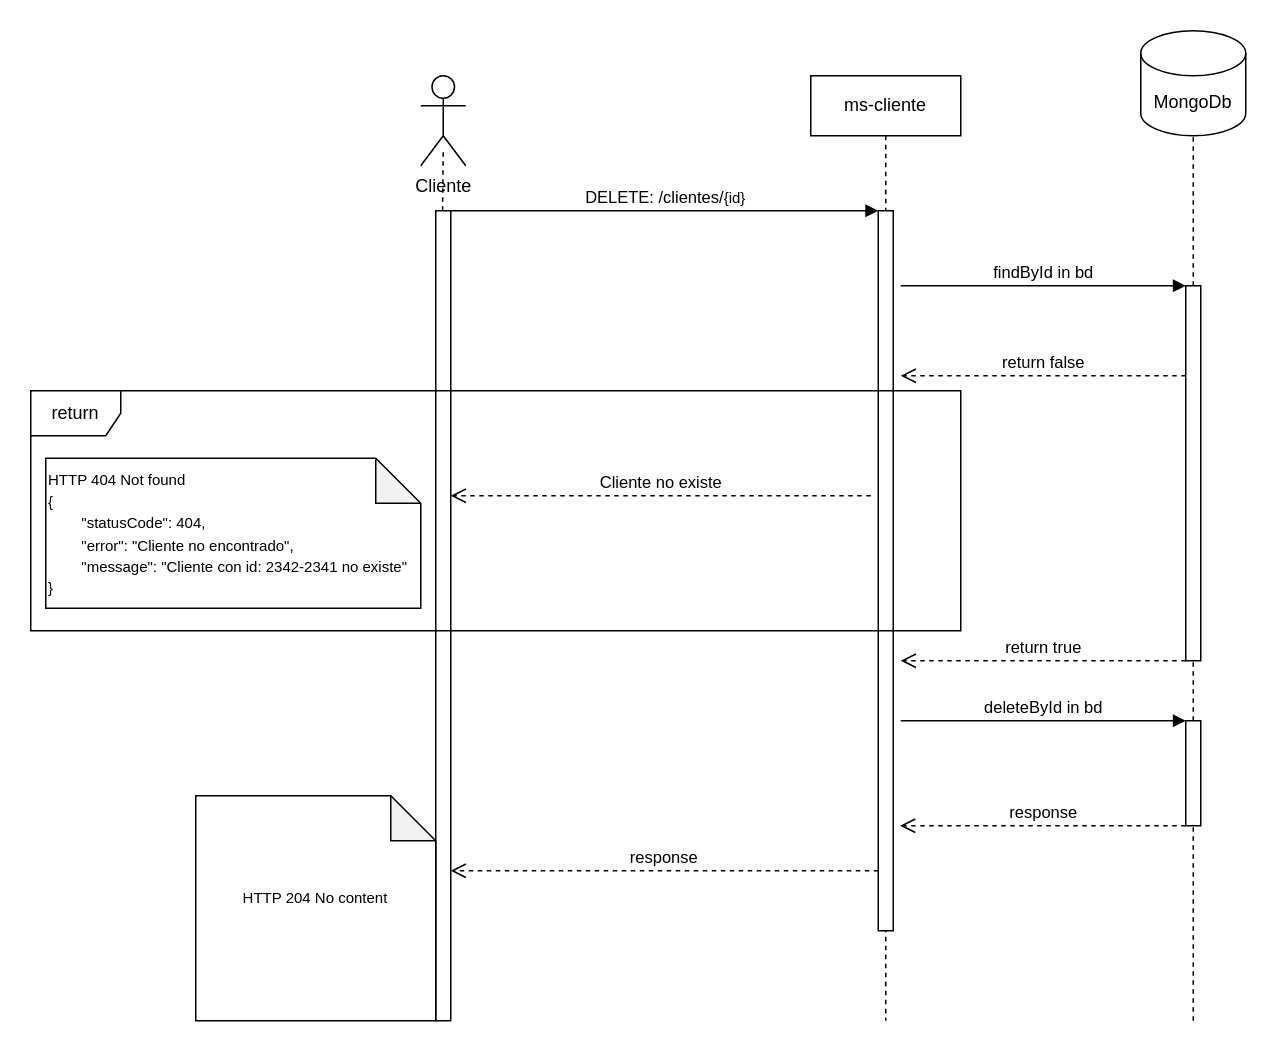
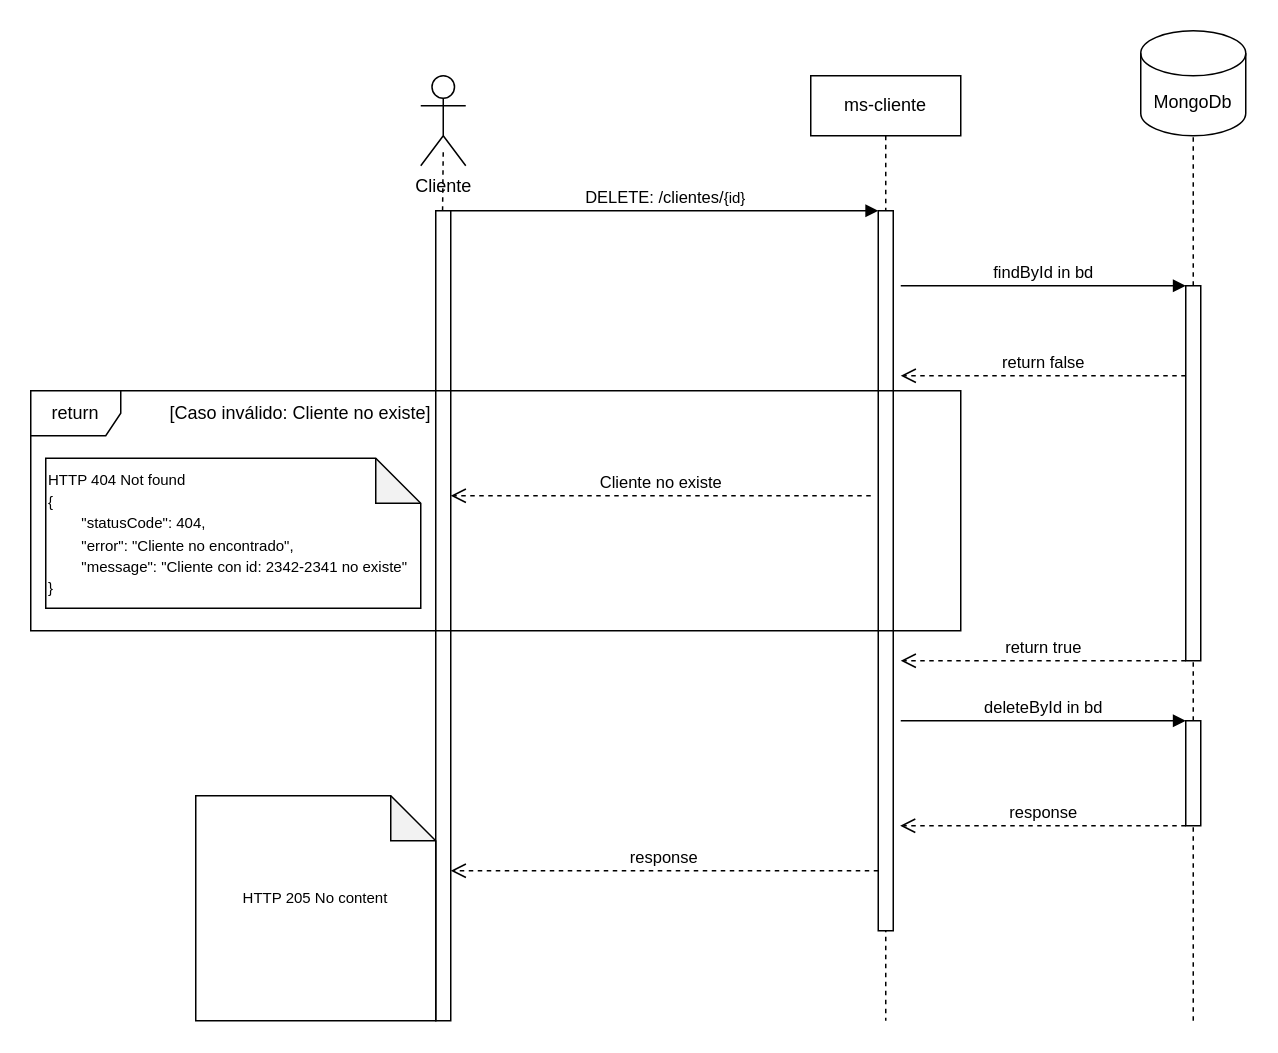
none -> (301, 413)
(316, 908) -> (316, 908)
